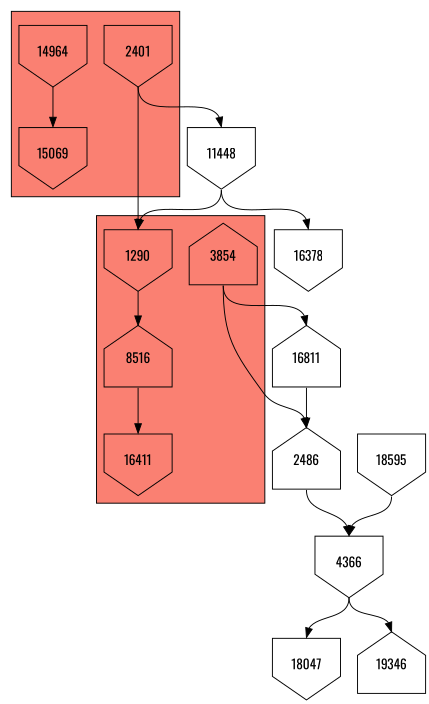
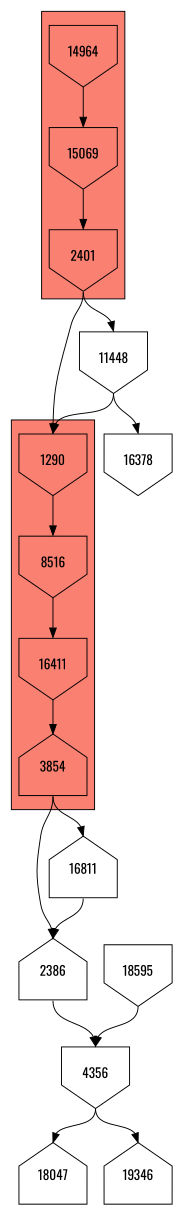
none -> (83, 204)
(138, 359) -> (53, 564)
(306, 462) -> (53, 972)
(349, 564) -> (96, 1074)
(306, 666) -> (53, 1177)
none -> (53, 712)
